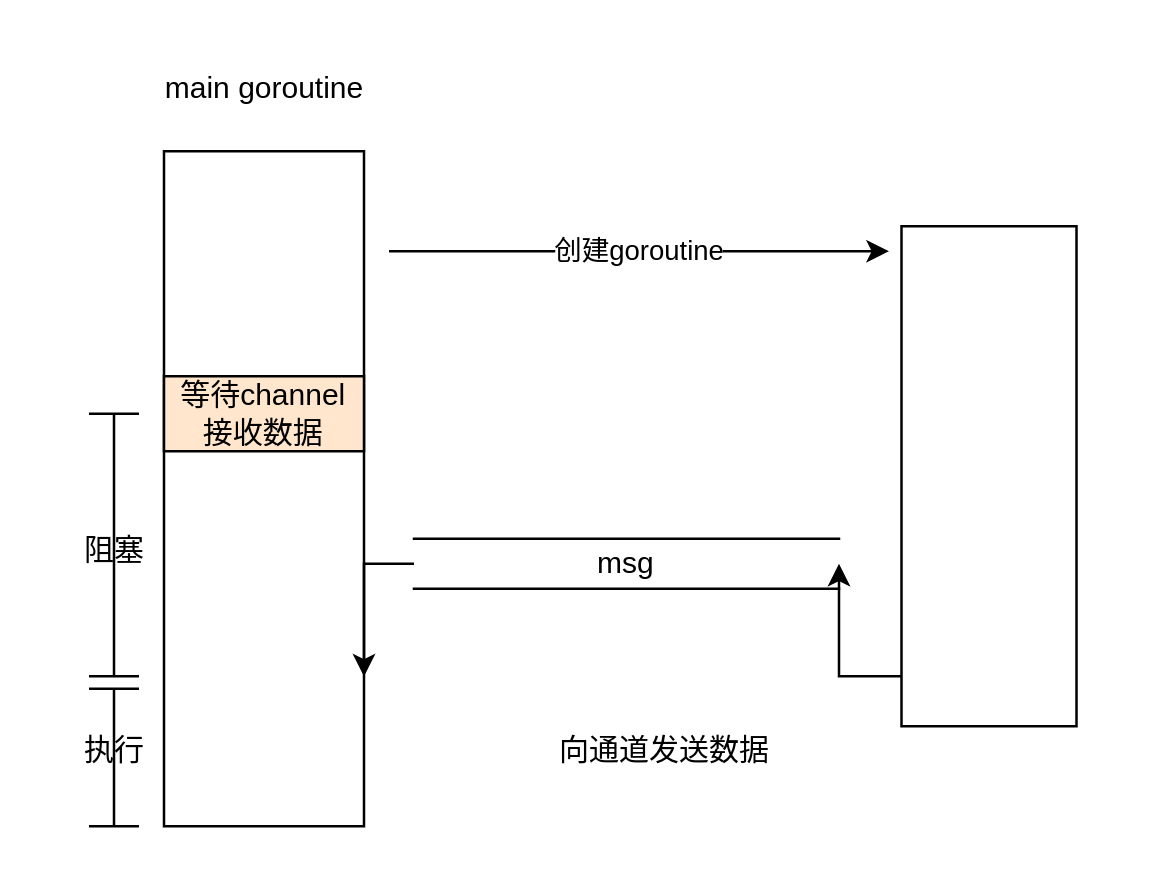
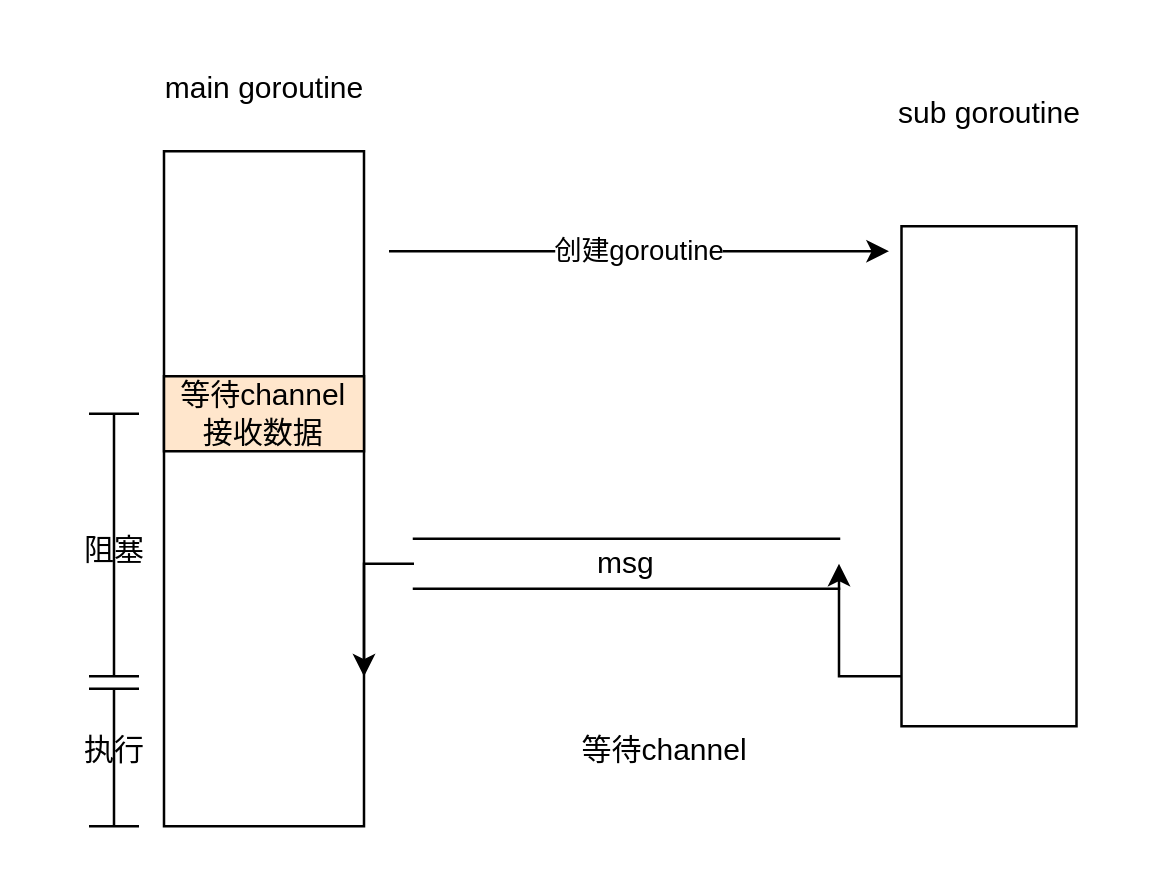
none -> (989, 114)
(665, 751) -> (665, 751)
